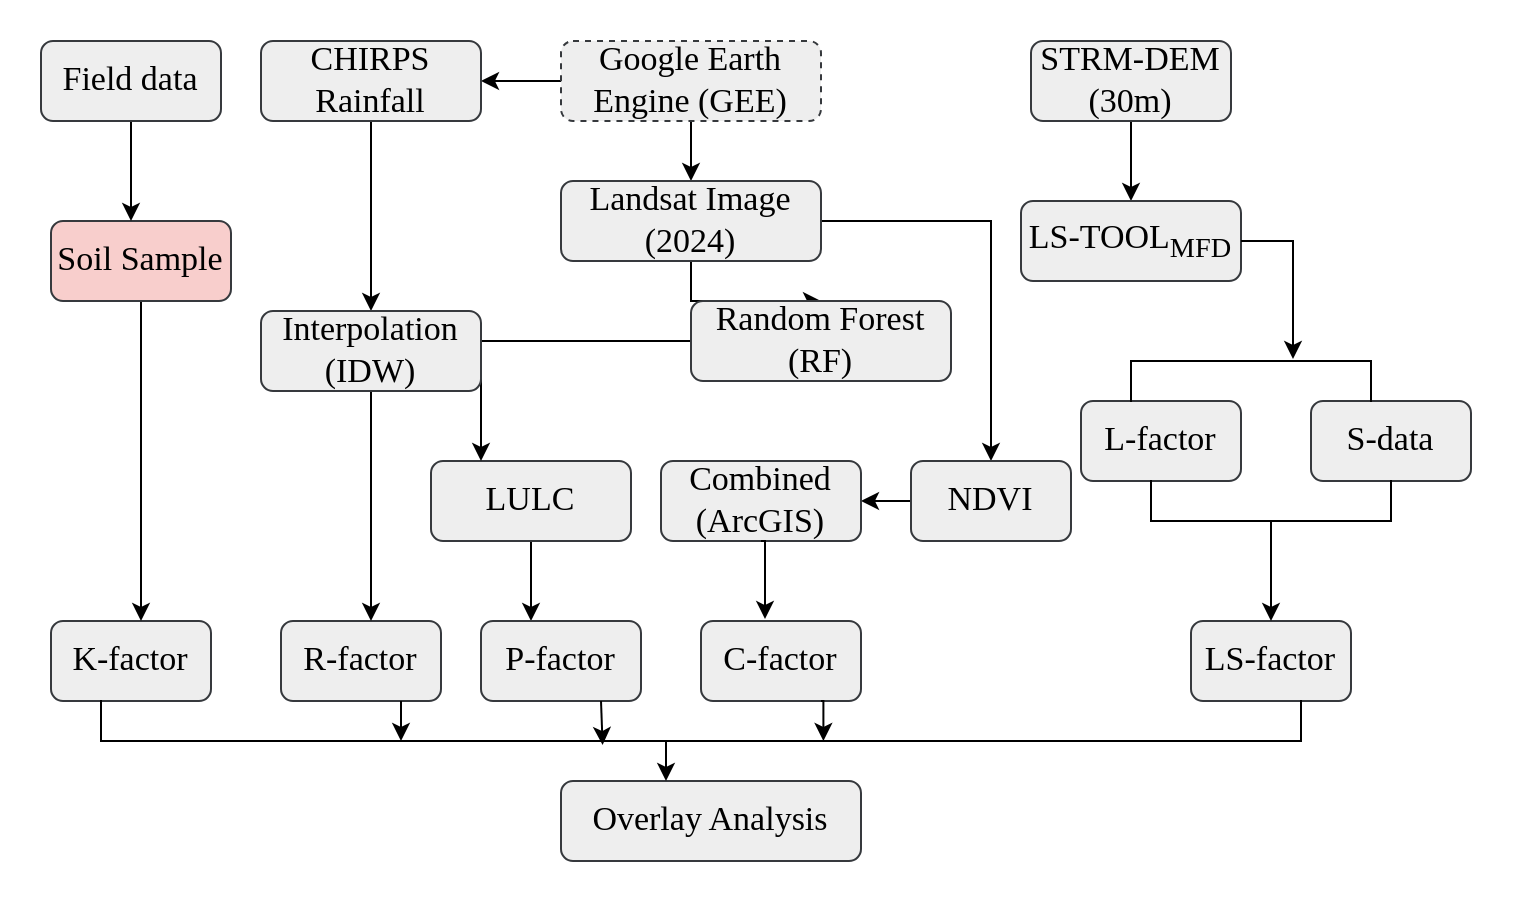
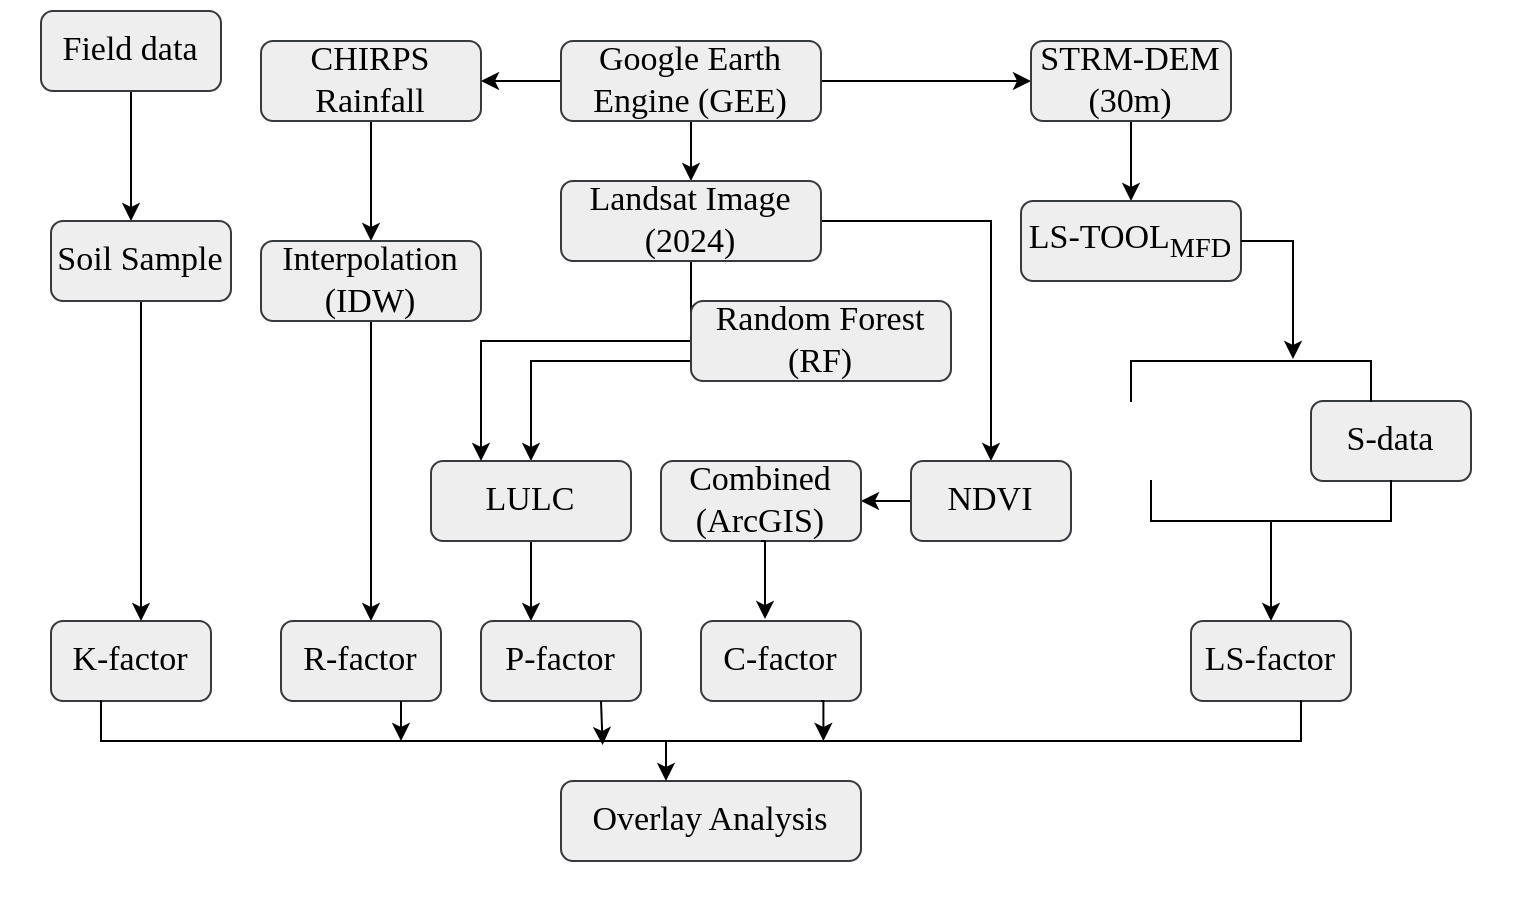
(131, 81) -> (131, 51)
(691, 81) -> (691, 81)
none -> (919, 81)
(141, 261) -> (141, 261)
(694, 301) -> (569, 361)
(371, 351) -> (371, 281)
(1161, 441) -> none
